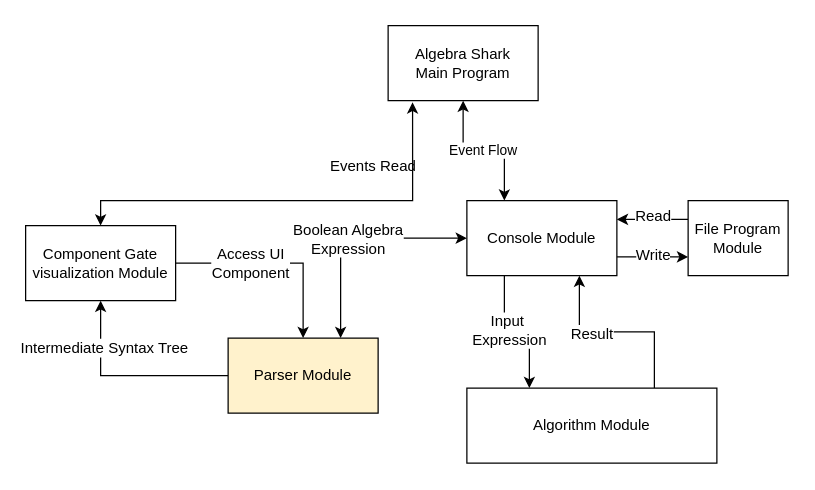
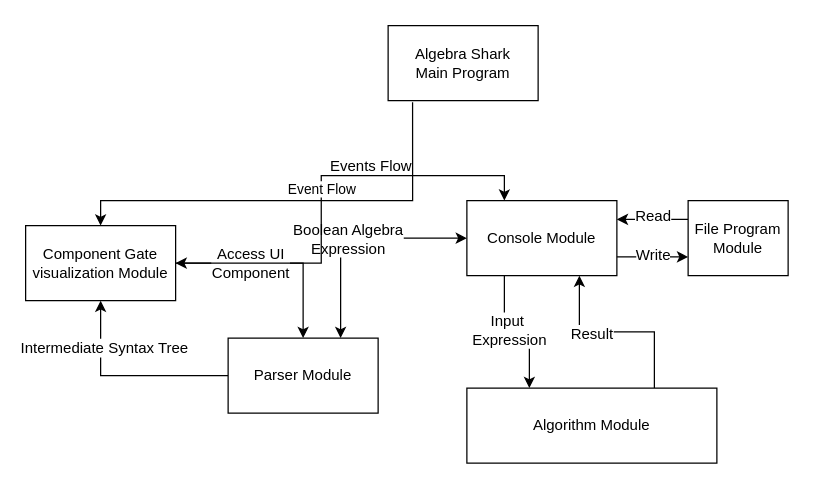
(413, 112) -> (413, 108)
(476, 151) -> (389, 176)
(375, 167) -> (373, 167)
(303, 376) -> (303, 376)
